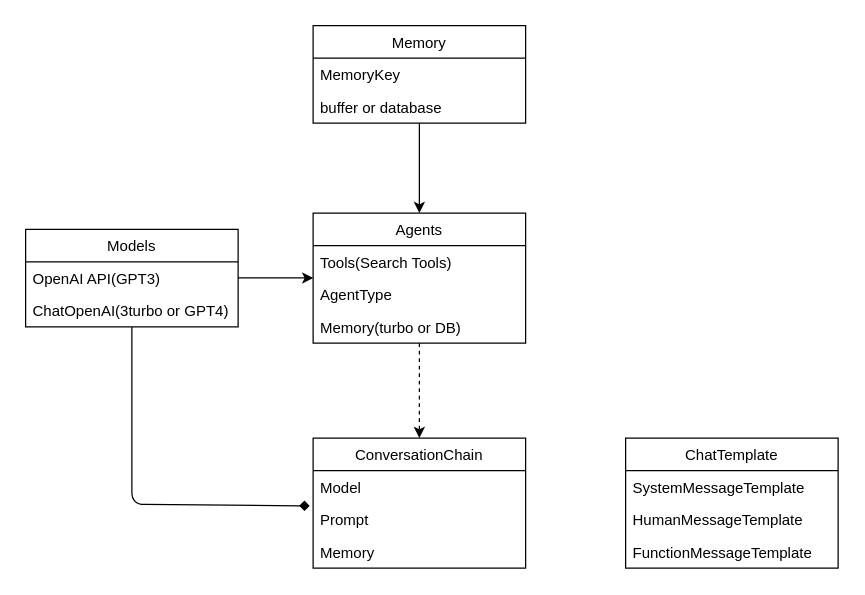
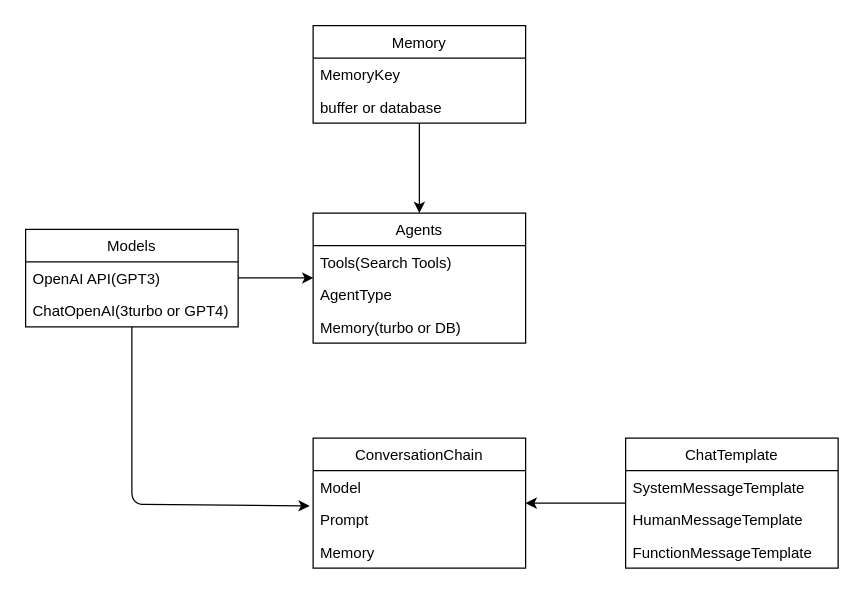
(419, 386) -> none
none -> (580, 503)
(299, 506) -> (300, 506)
